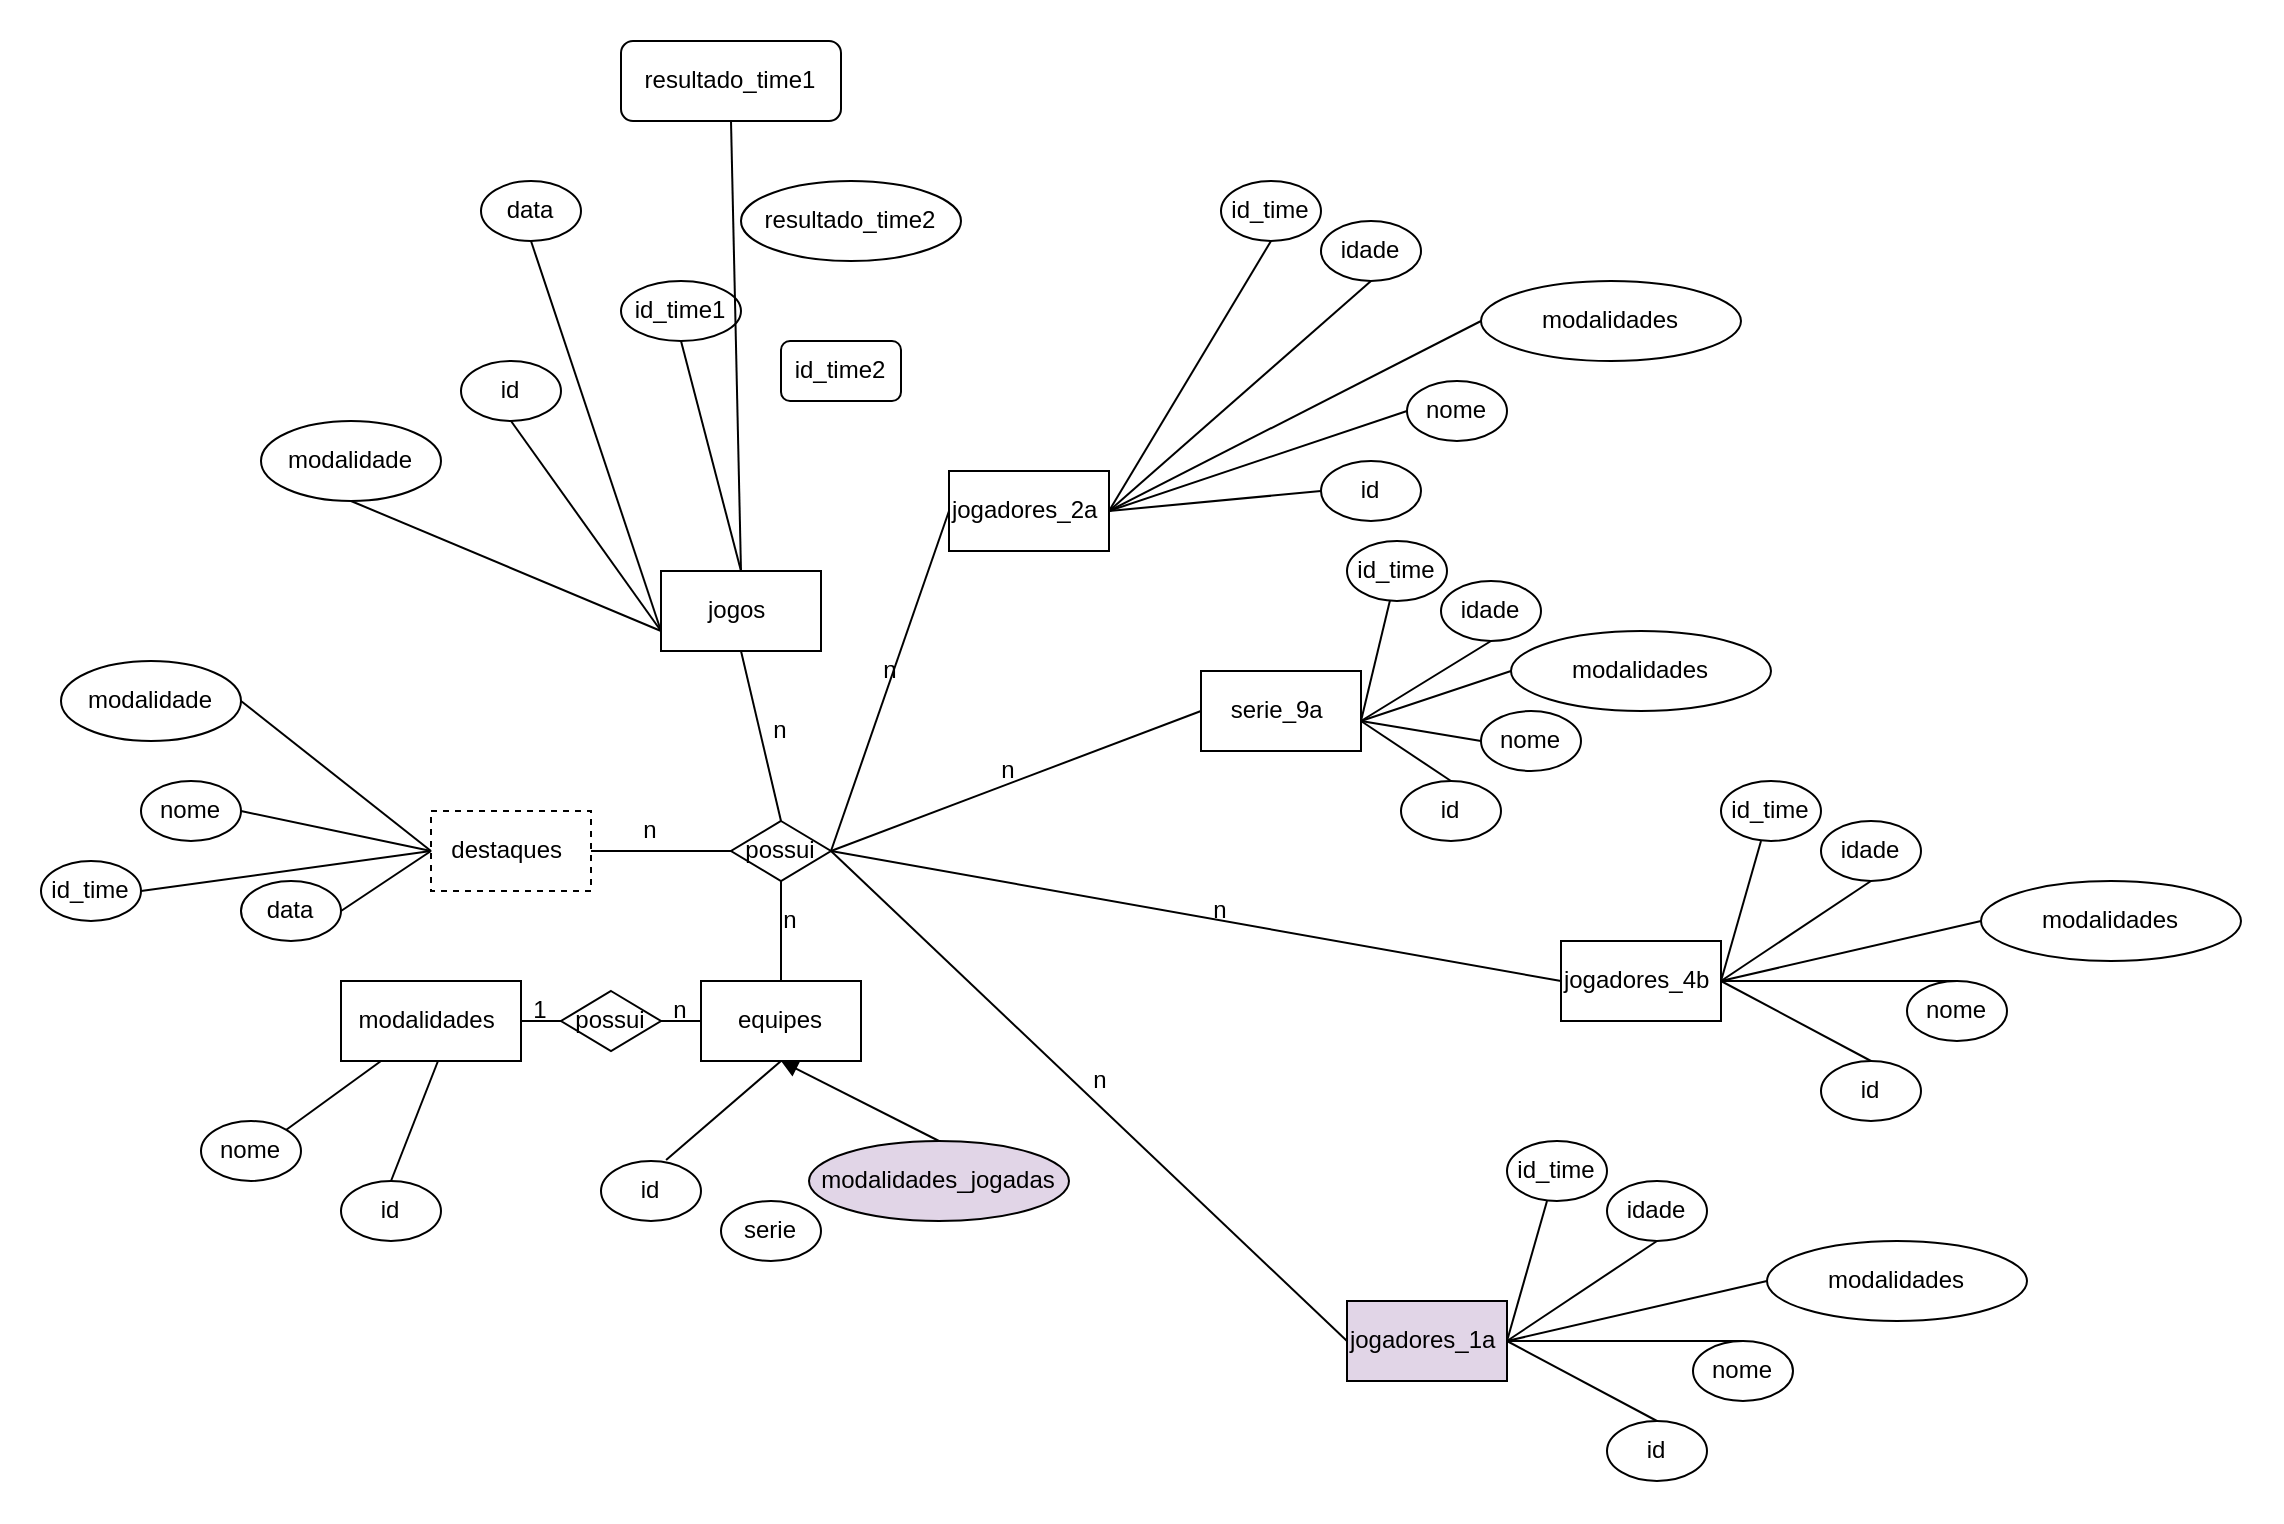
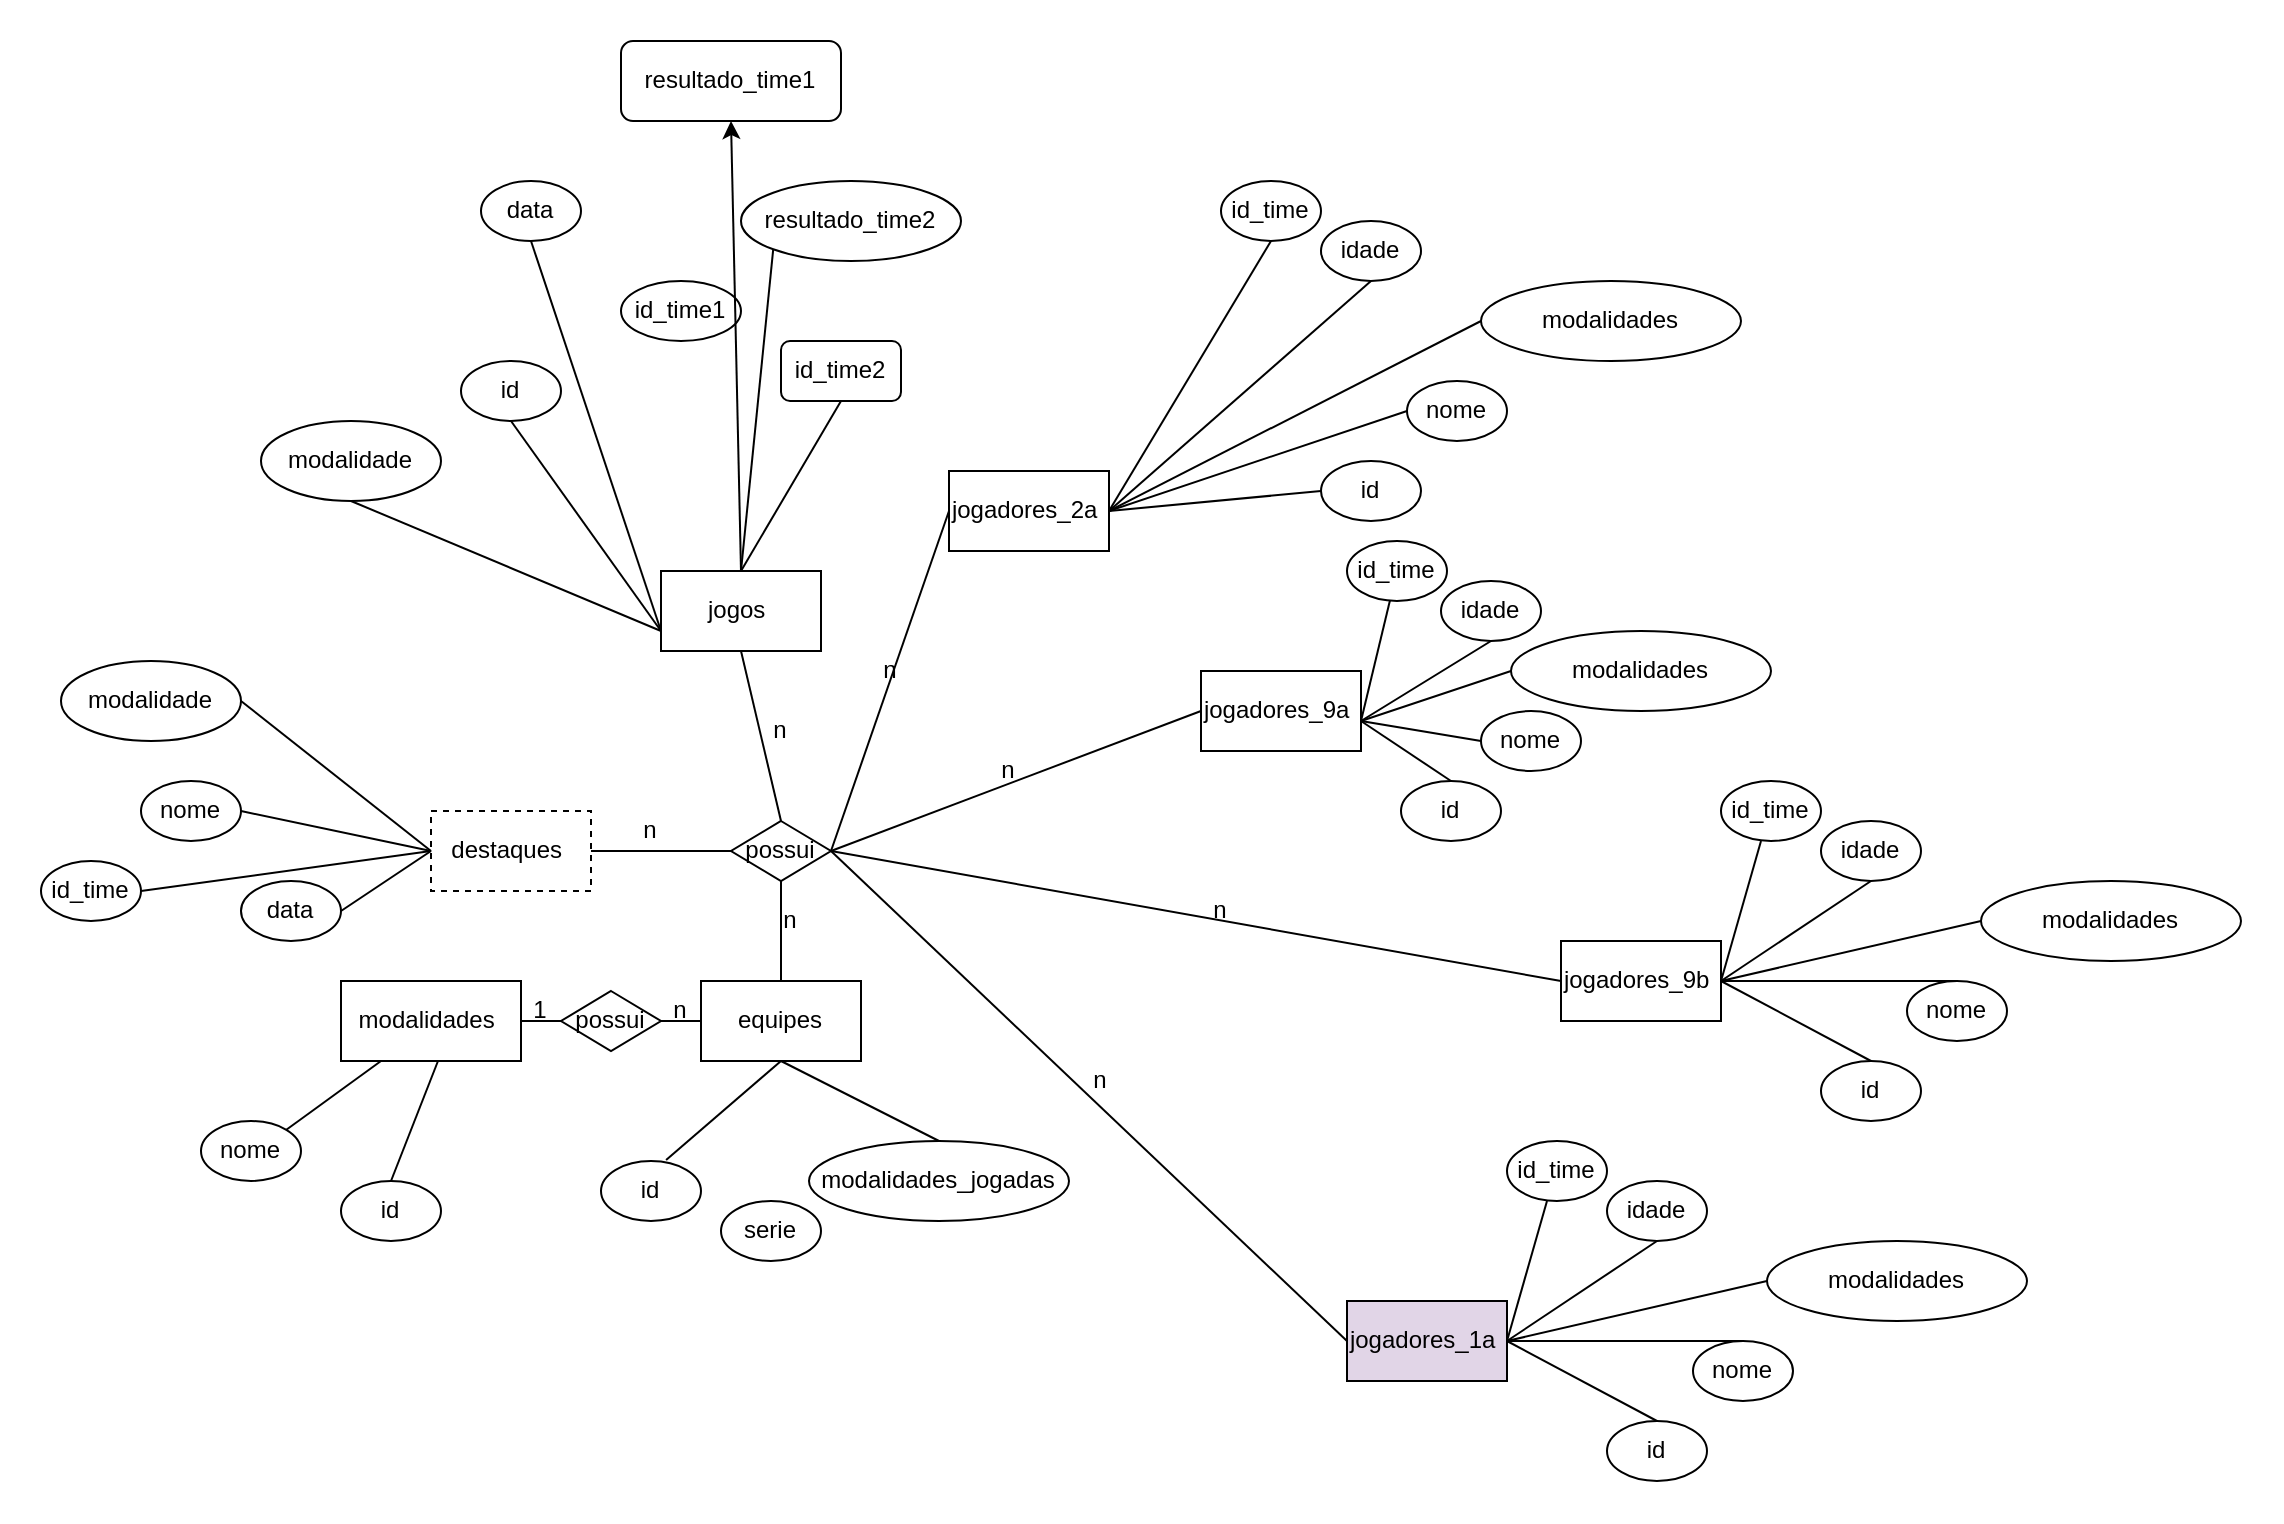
(731, 130) -> (731, 136)
none -> (758, 399)
(709, 450) -> none
none -> (792, 484)
(1281, 711) -> (1281, 711)
(1641, 981) -> (1641, 981)
(796, 1069) -> (790, 1066)
(939, 1181) -> (939, 1181)
